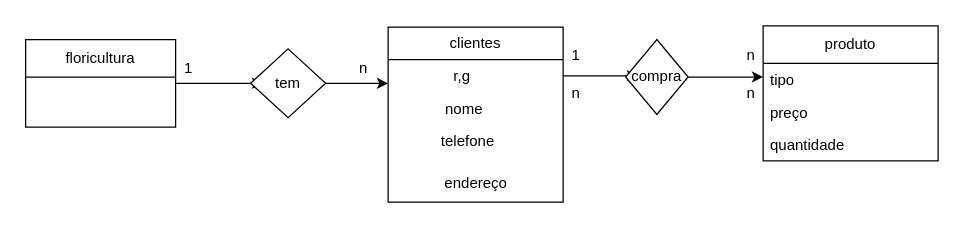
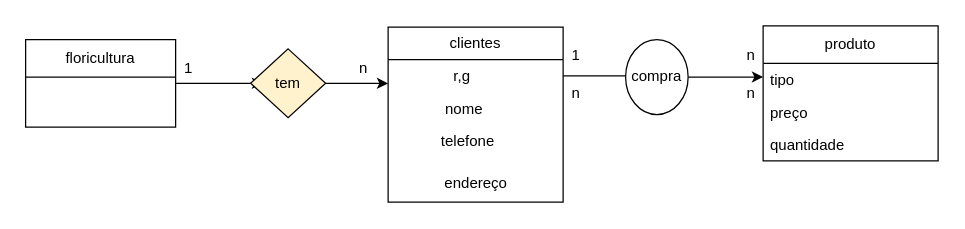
(657, 77) -> (657, 77)
(288, 83) -> (288, 83)
